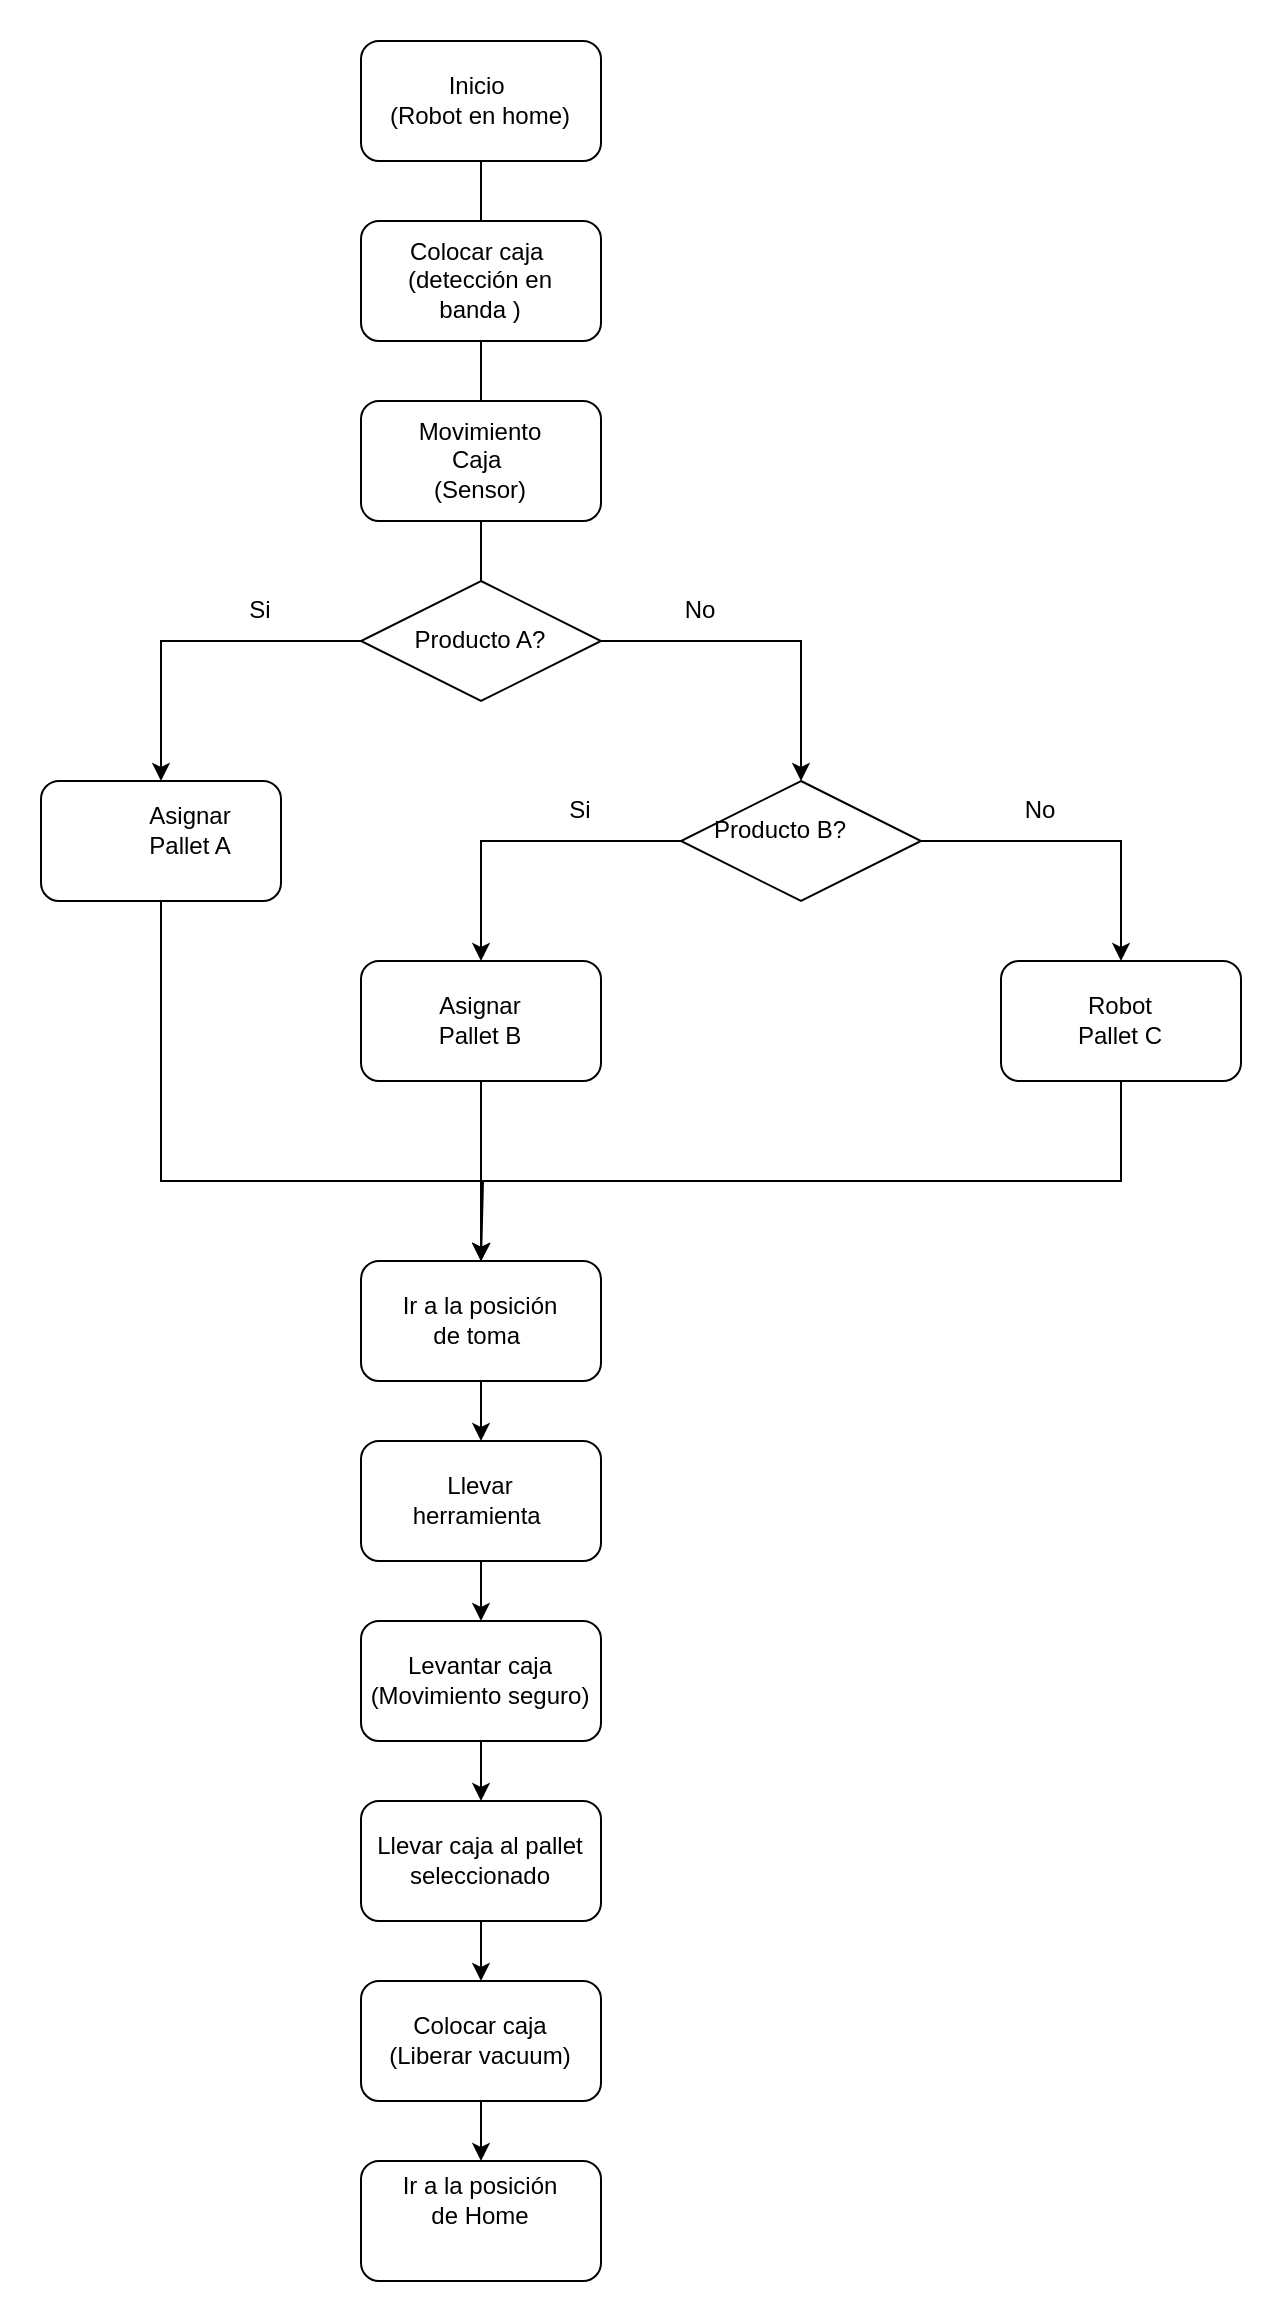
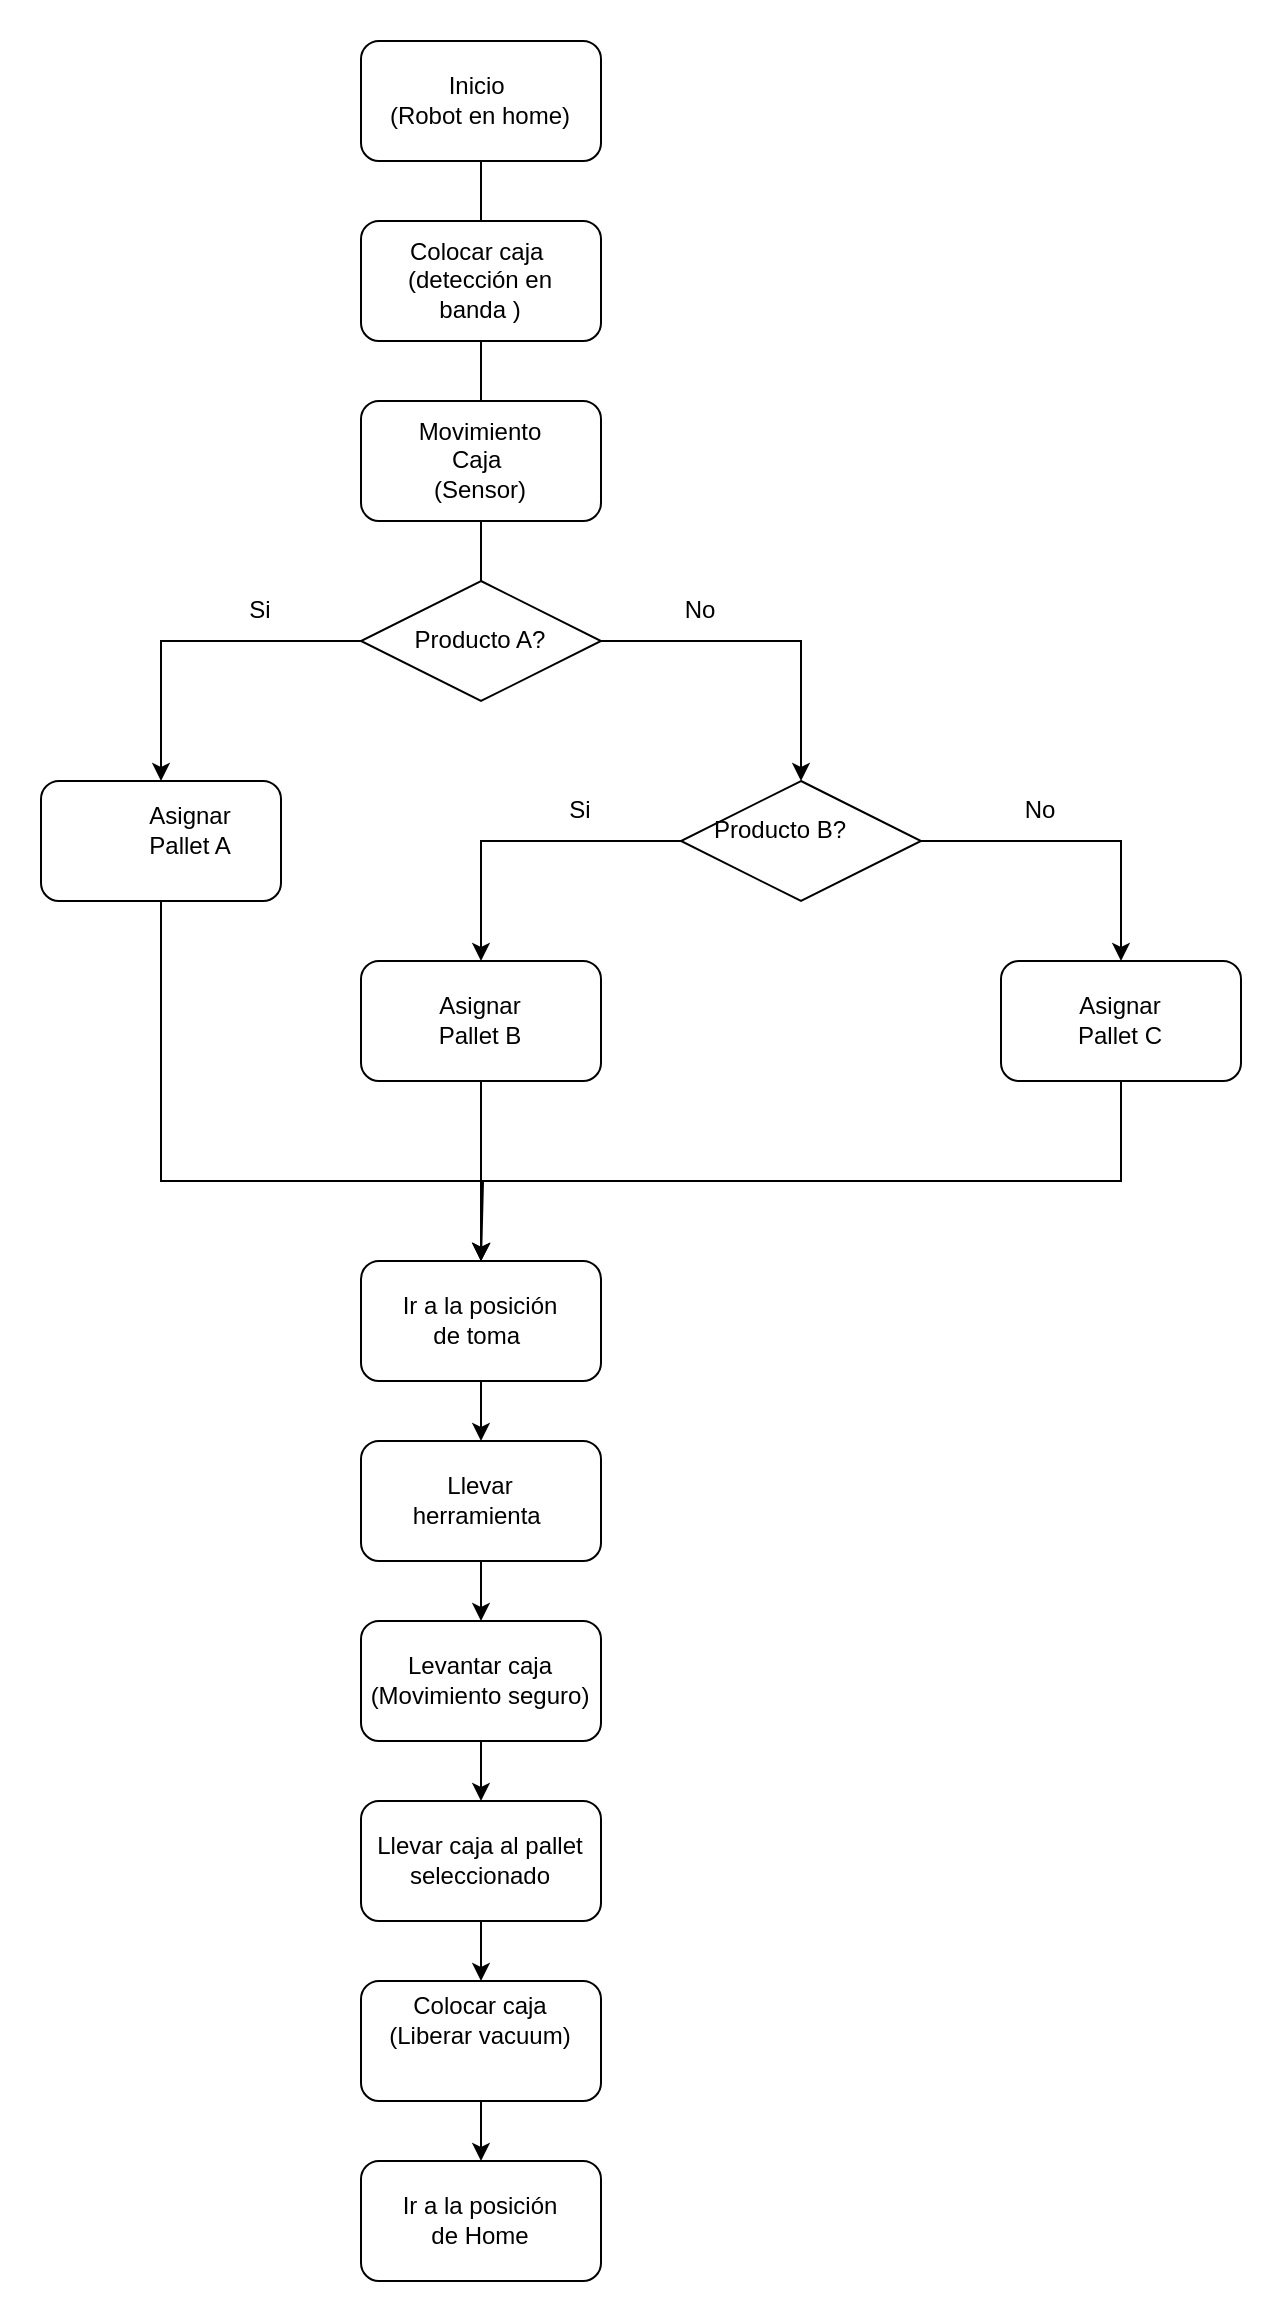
(1121, 1021) -> (1121, 1021)
(481, 2041) -> (481, 2021)
(481, 2201) -> (481, 2221)
